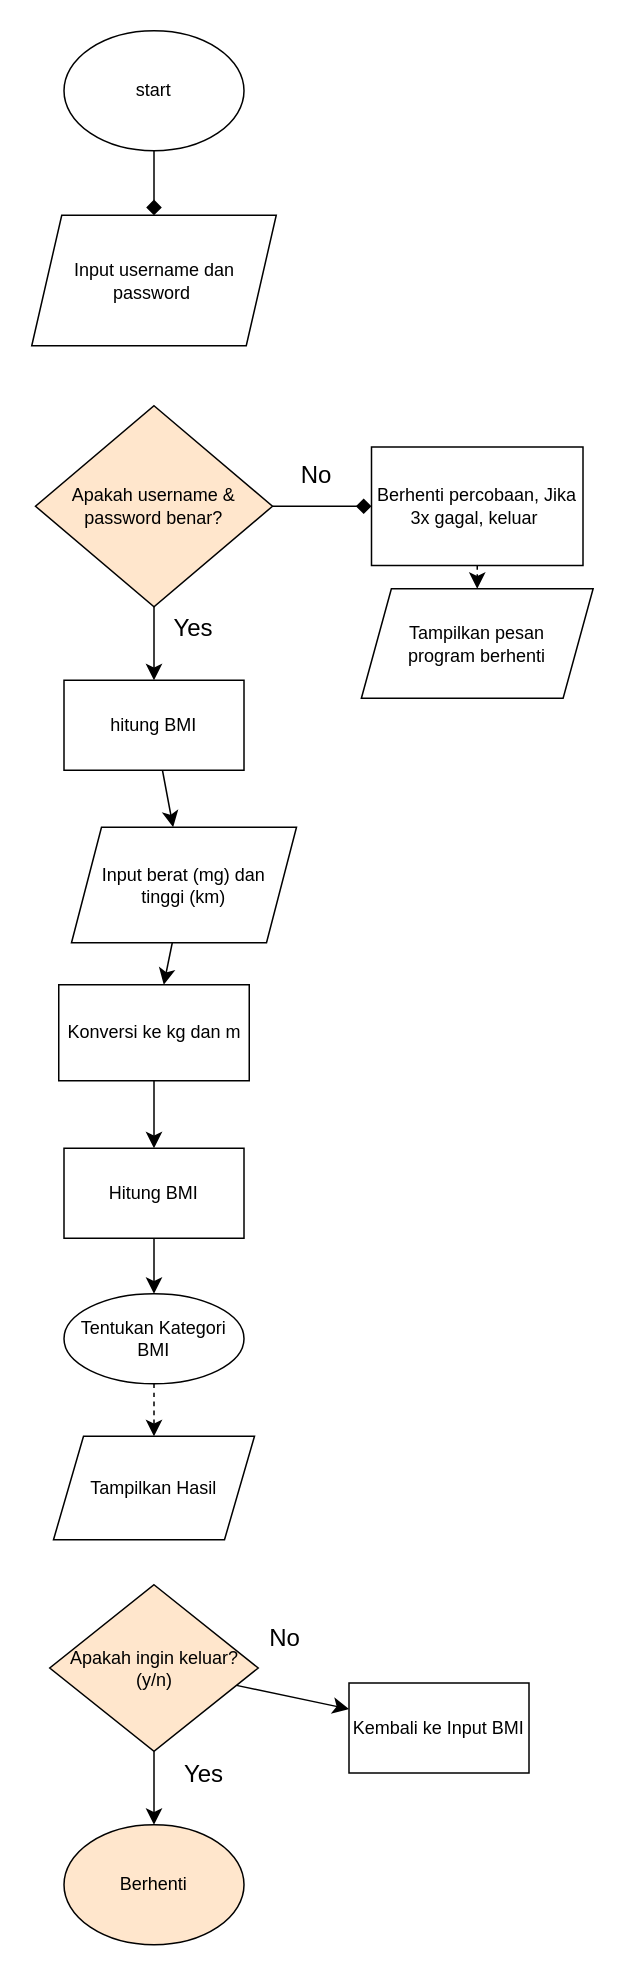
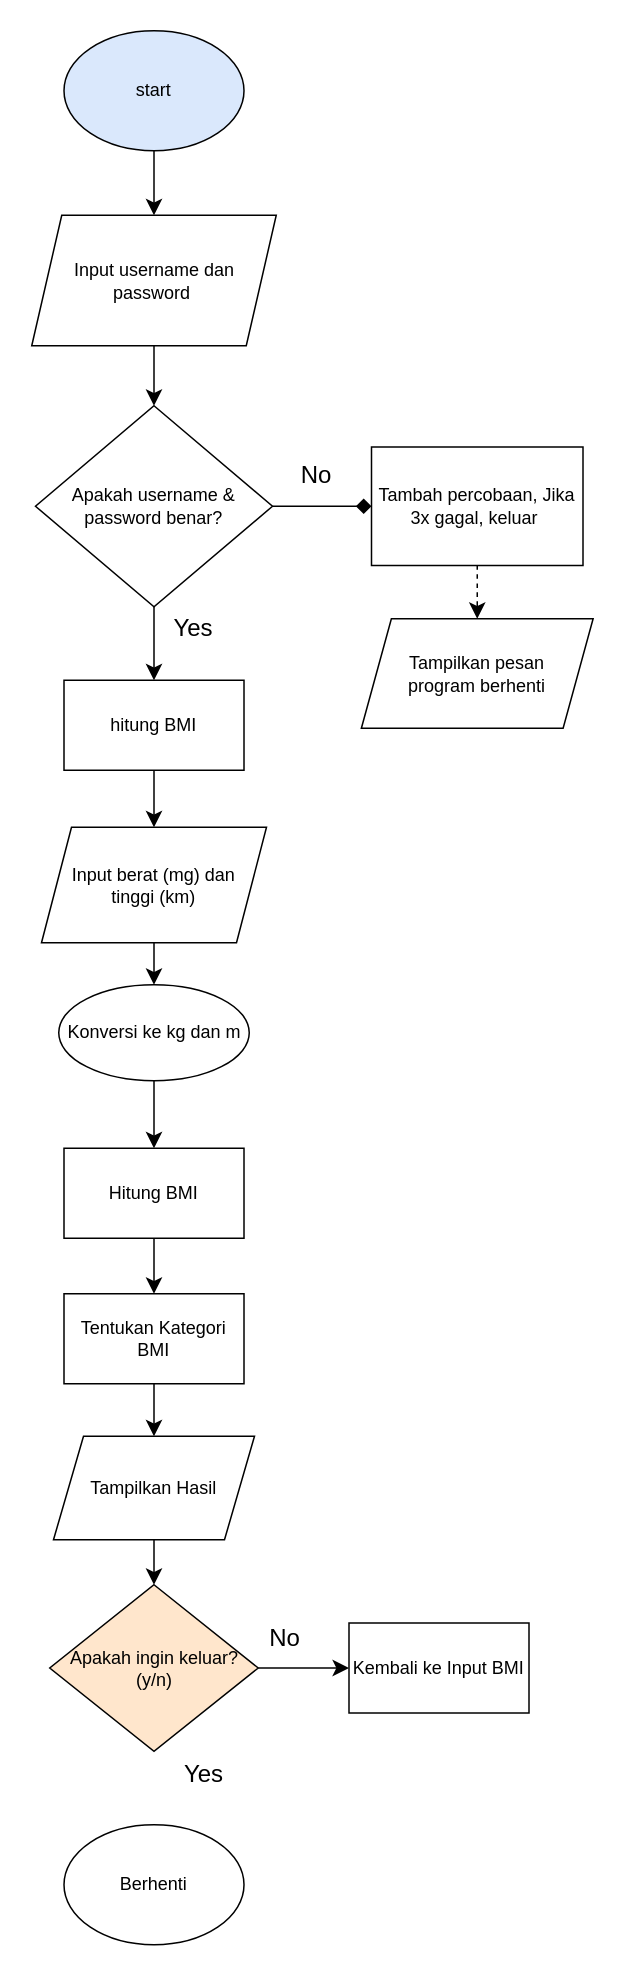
(154, 91) -> (154, 91)
(154, 200) -> (154, 201)
none -> (154, 370)
(154, 506) -> (154, 506)
(477, 506) -> (477, 506)
(477, 644) -> (477, 674)
(184, 885) -> (154, 885)
(154, 1033) -> (154, 1033)
(154, 1339) -> (154, 1339)
(154, 1404) -> (154, 1404)
none -> (154, 1556)
(439, 1728) -> (439, 1668)
(154, 1783) -> none
(154, 1885) -> (154, 1885)
